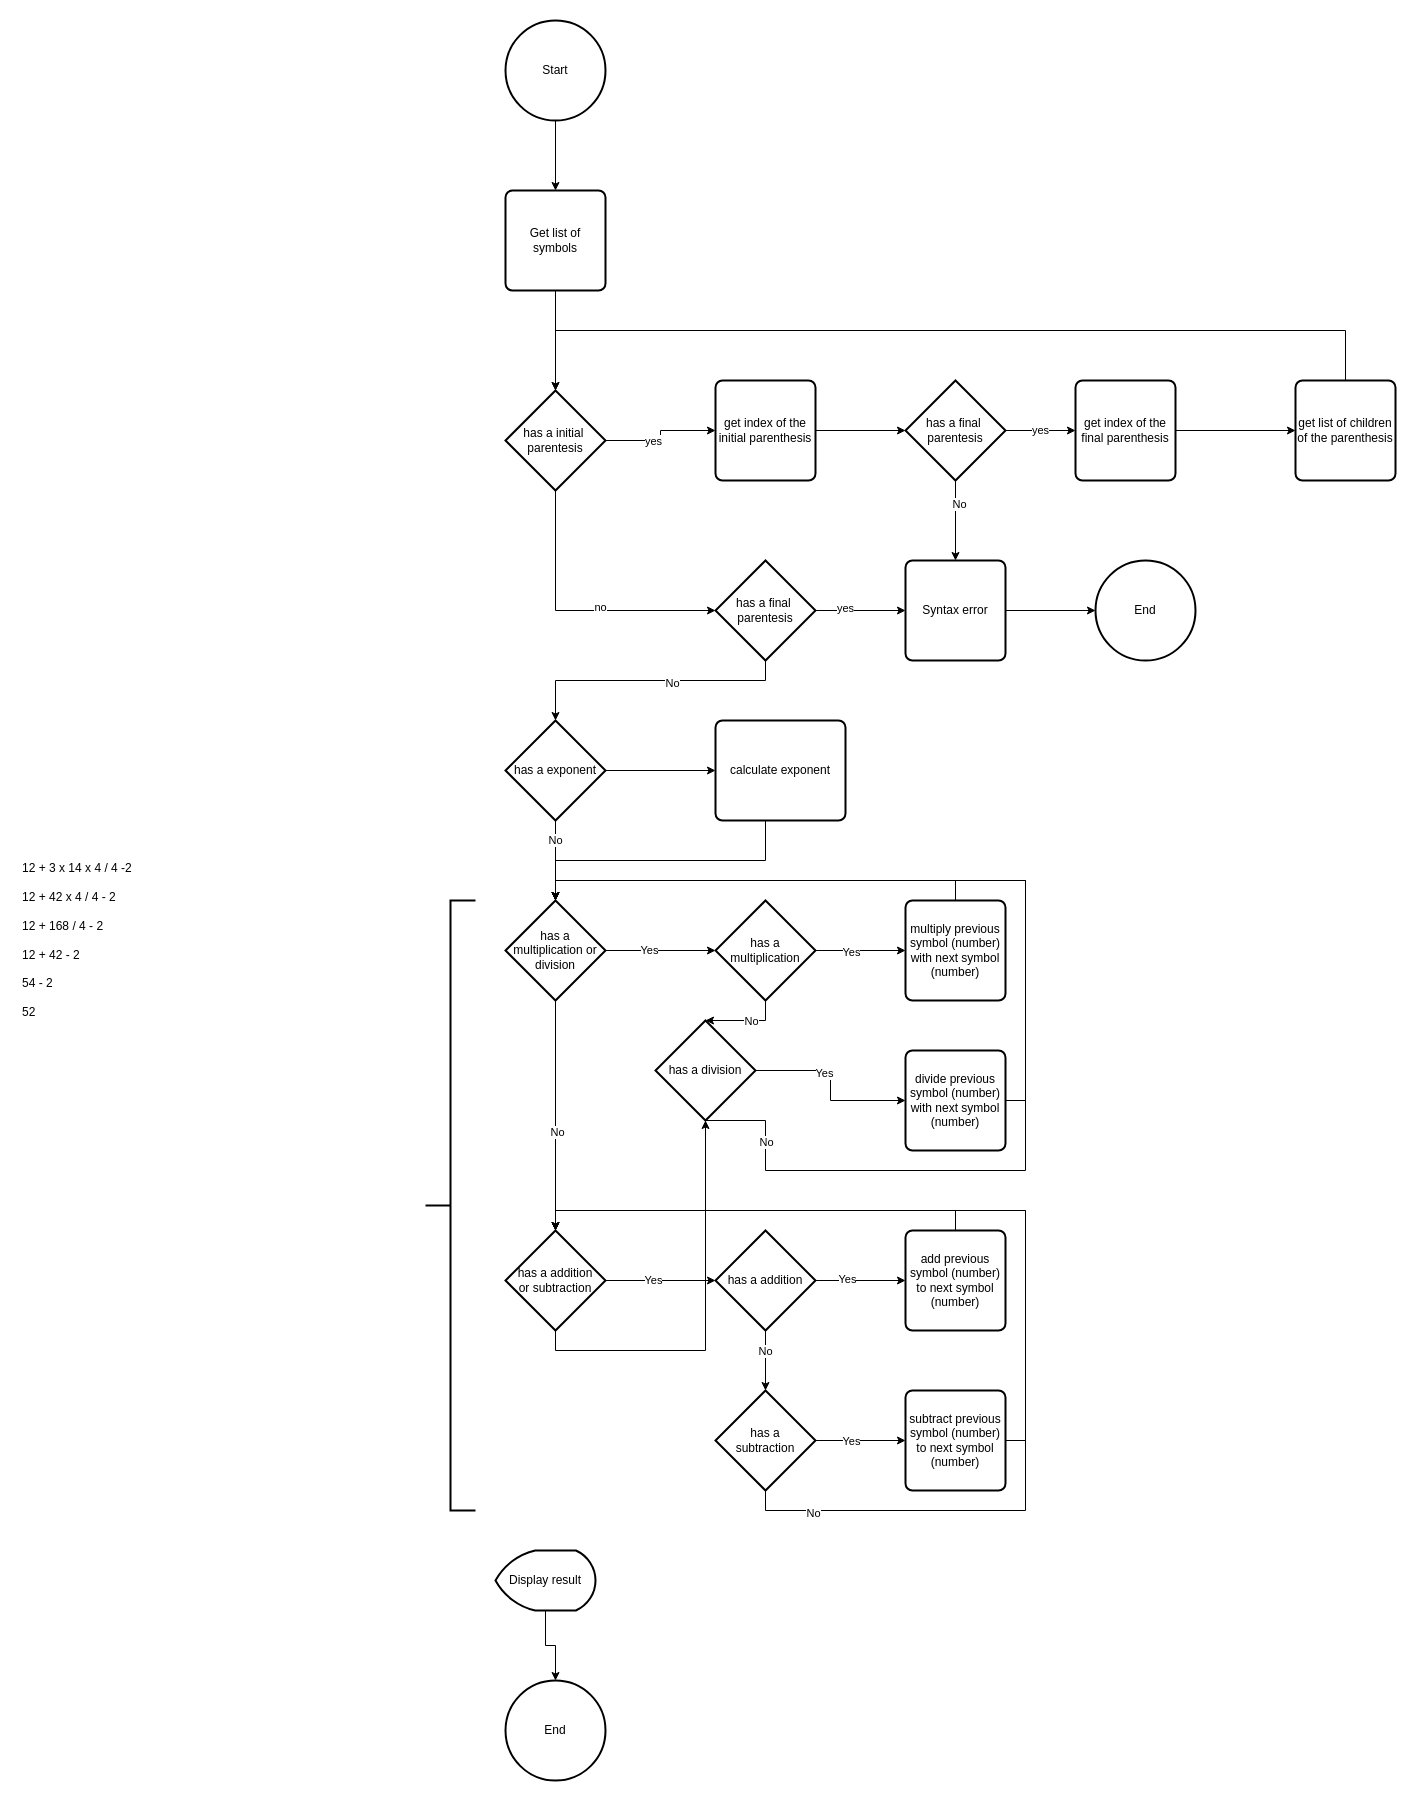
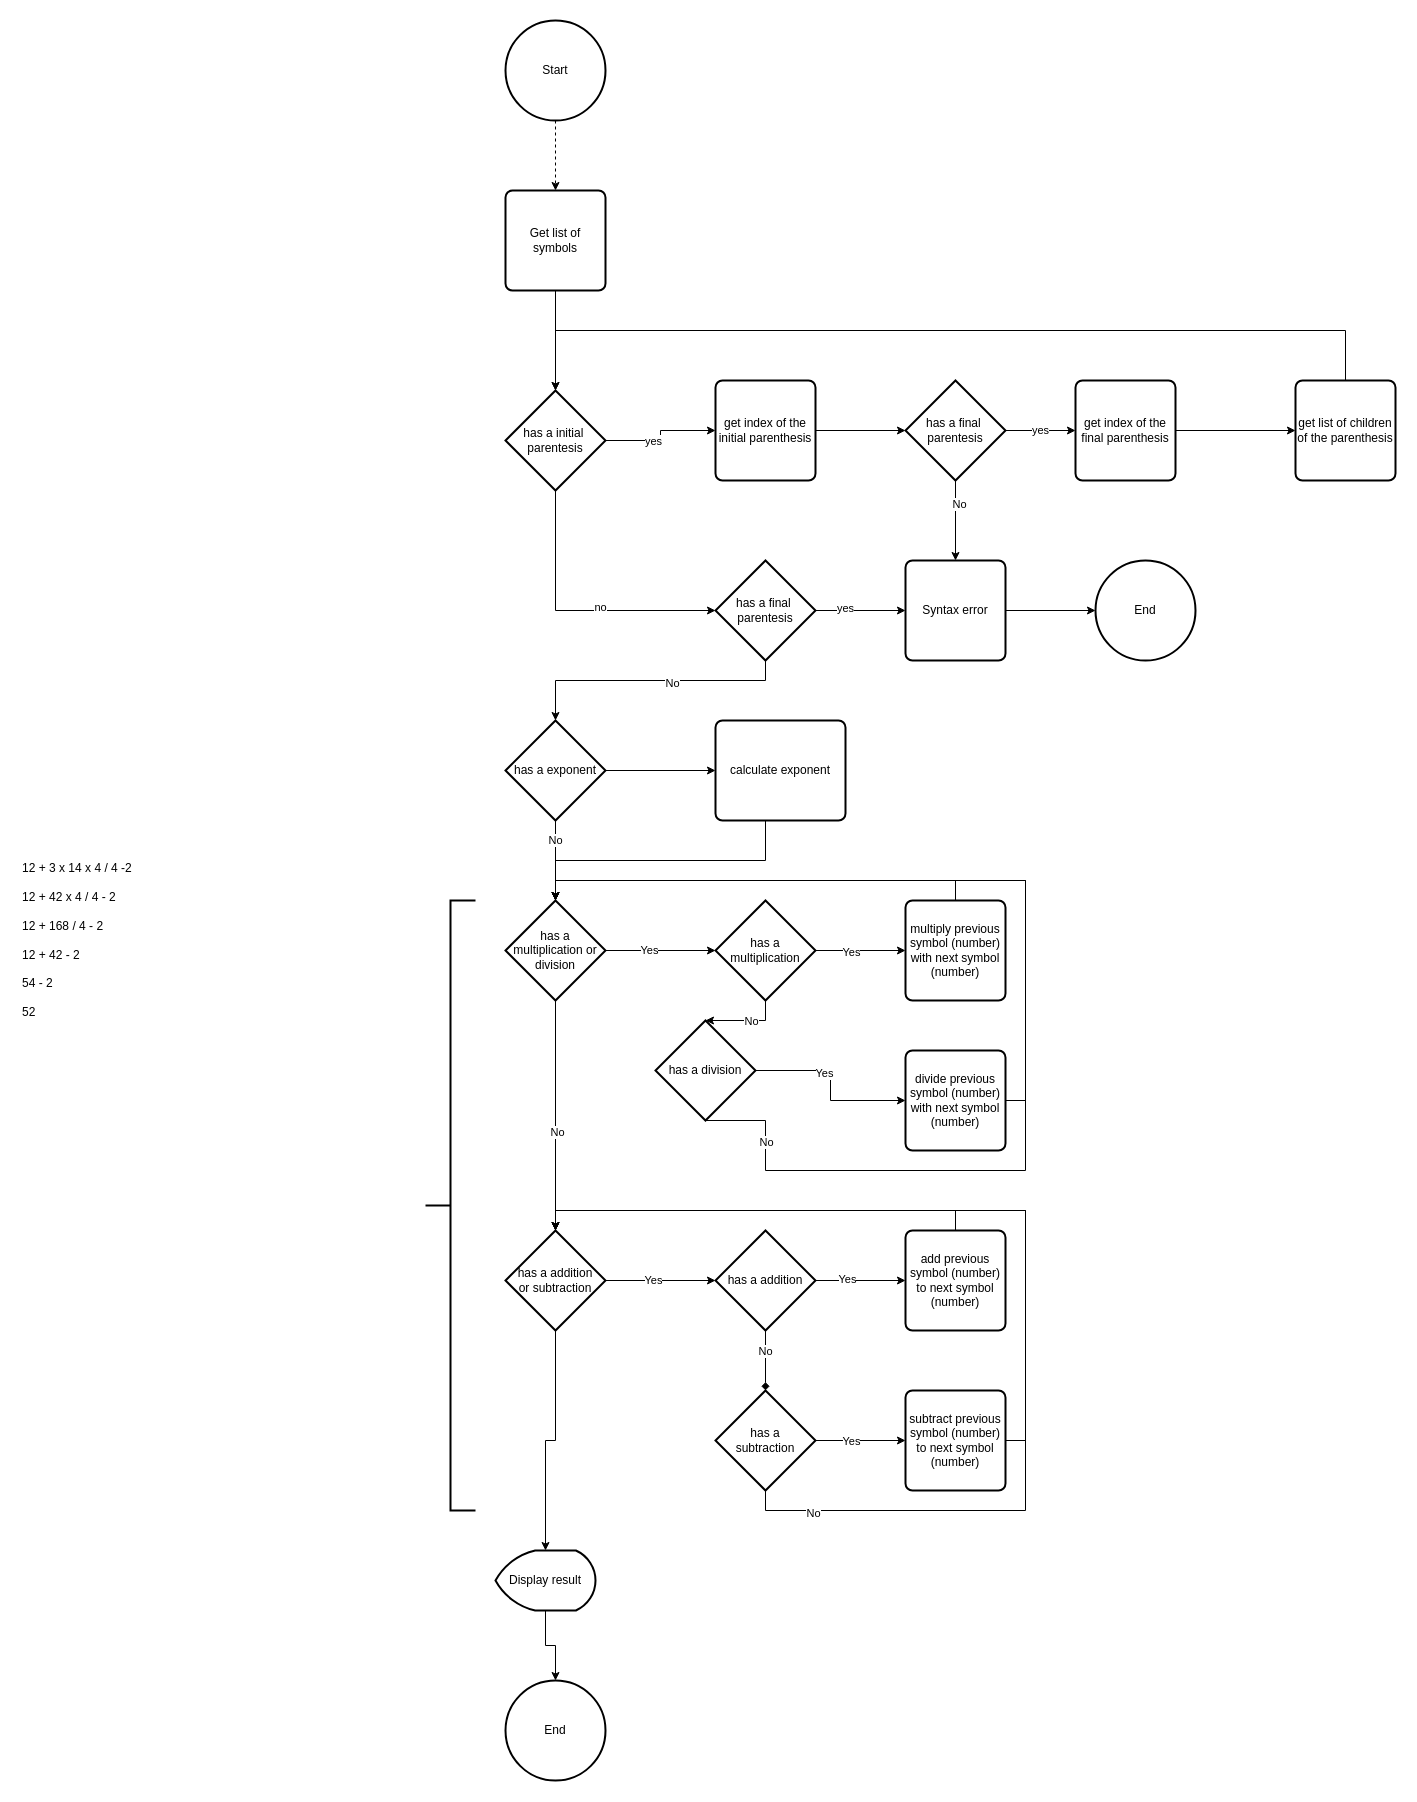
(556, 152) -> (556, 152)
(706, 1315) -> (546, 1441)
(766, 1382) -> (766, 1381)
